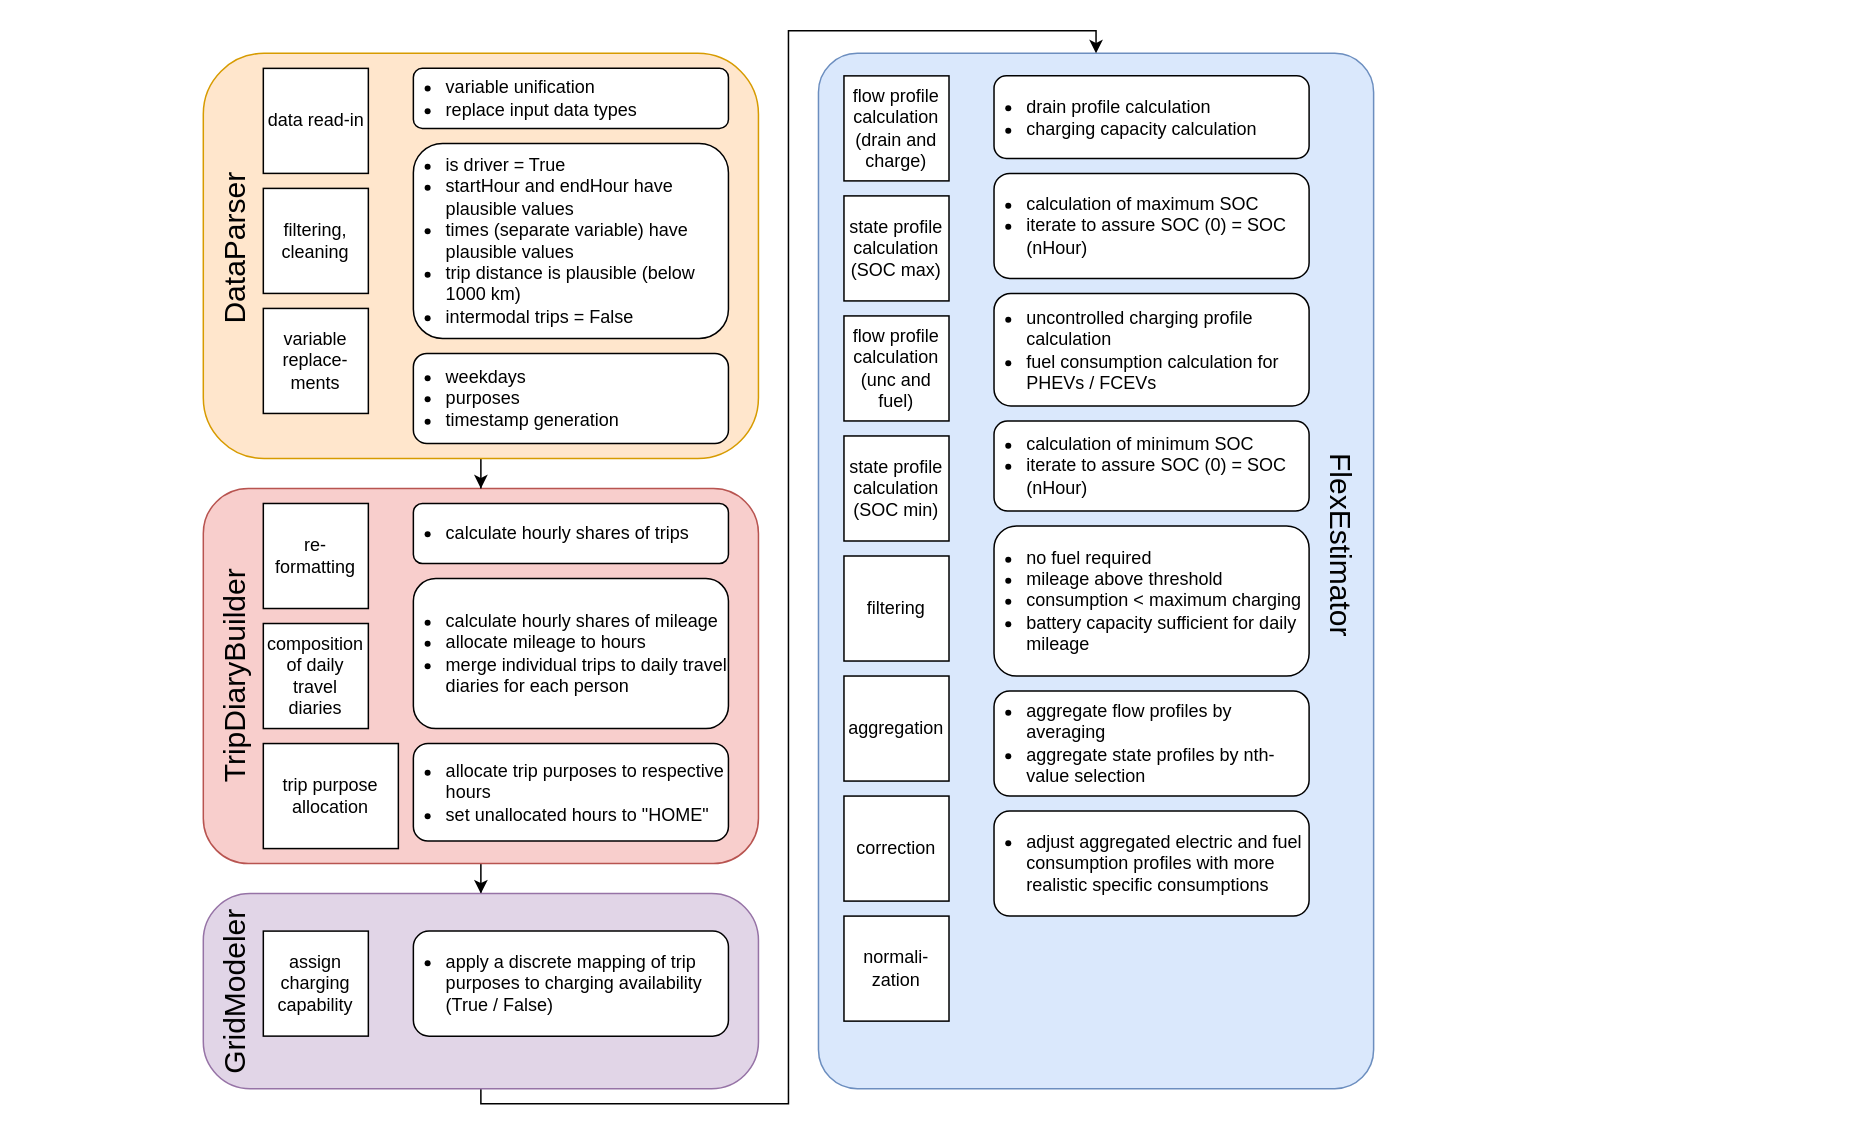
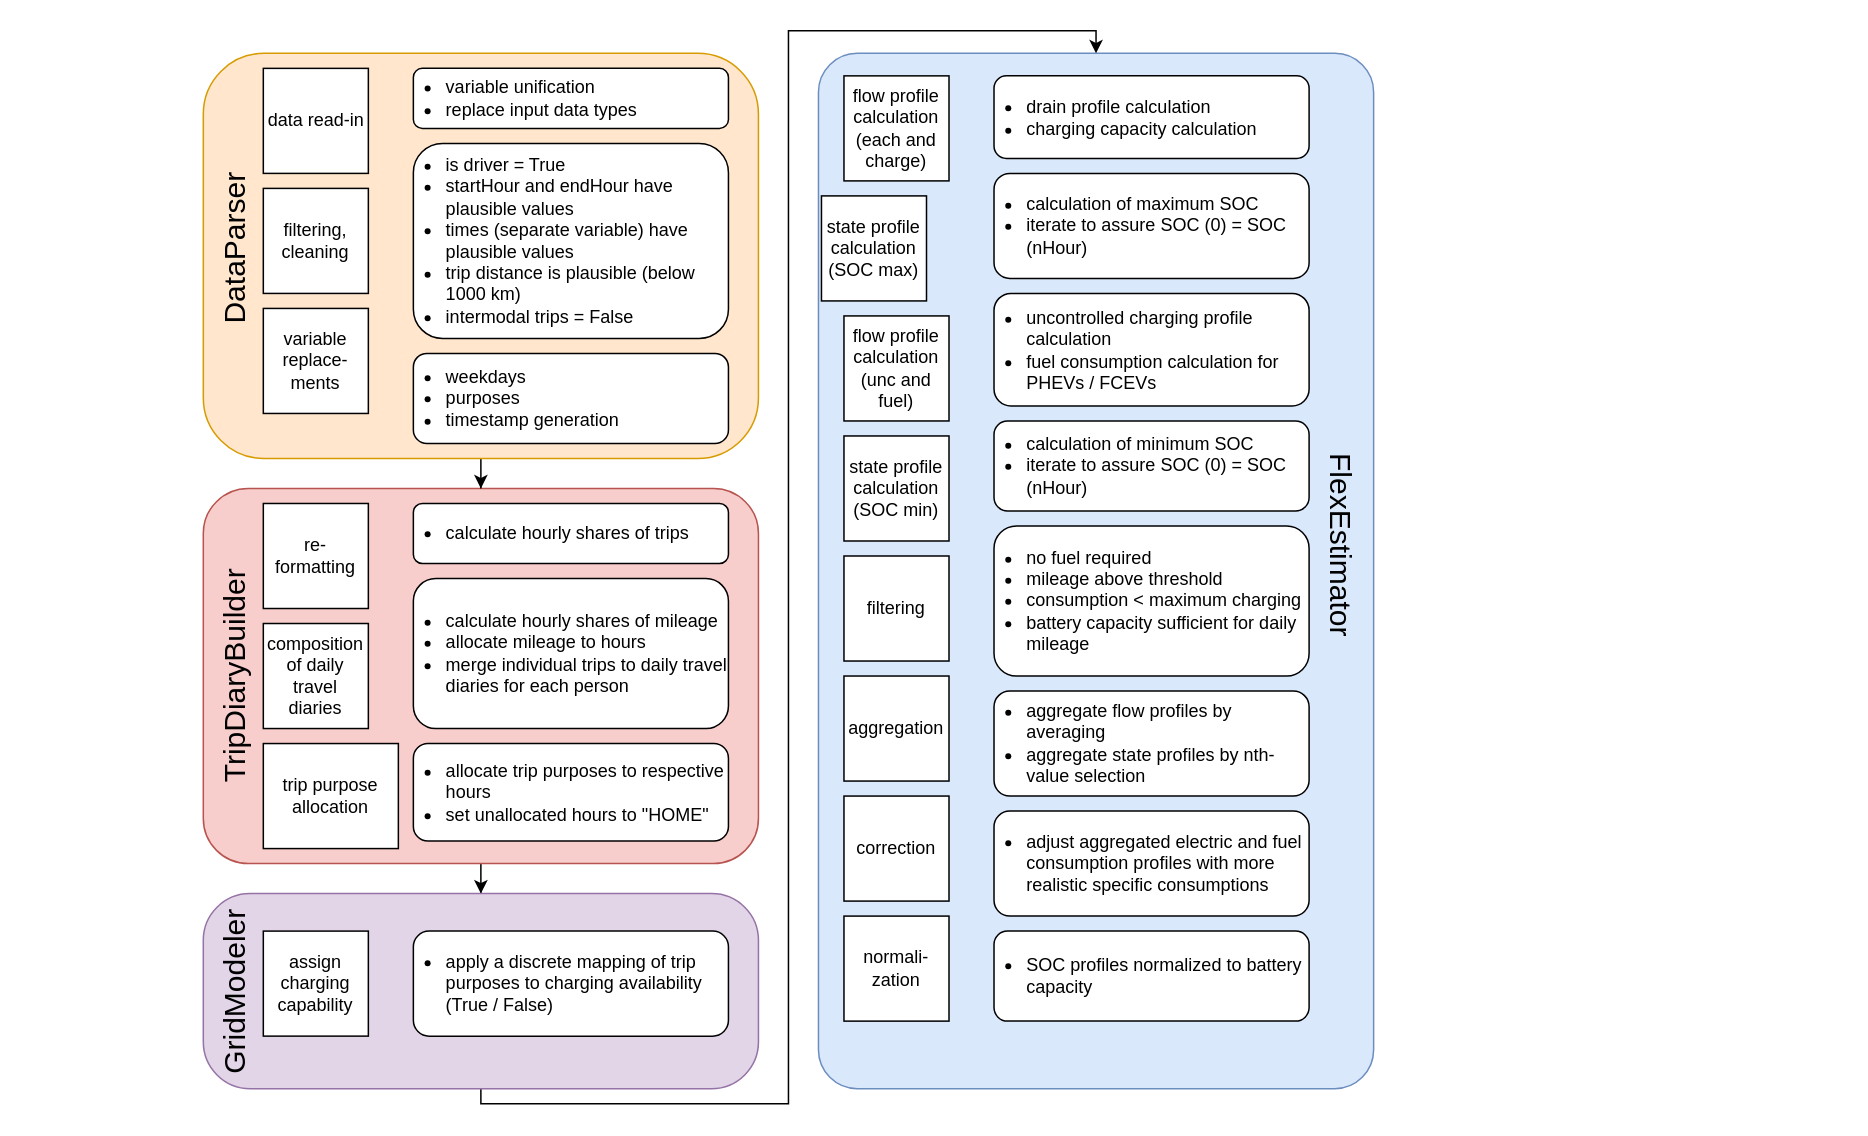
(896, 128) -> (896, 128)
(896, 248) -> (874, 248)
none -> (1151, 976)
